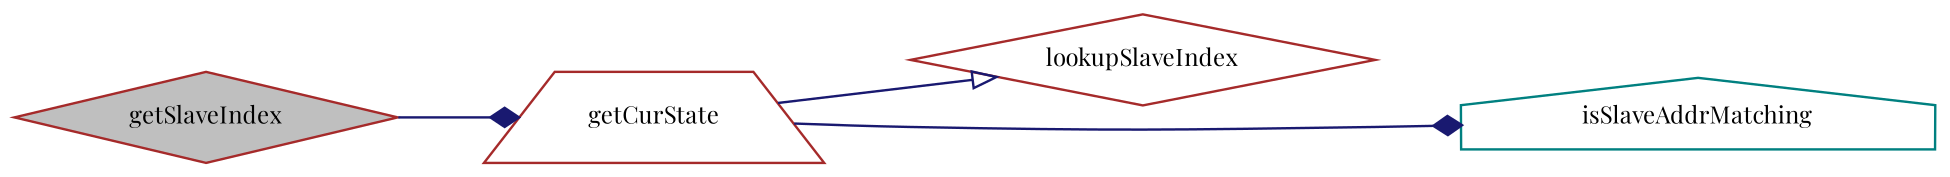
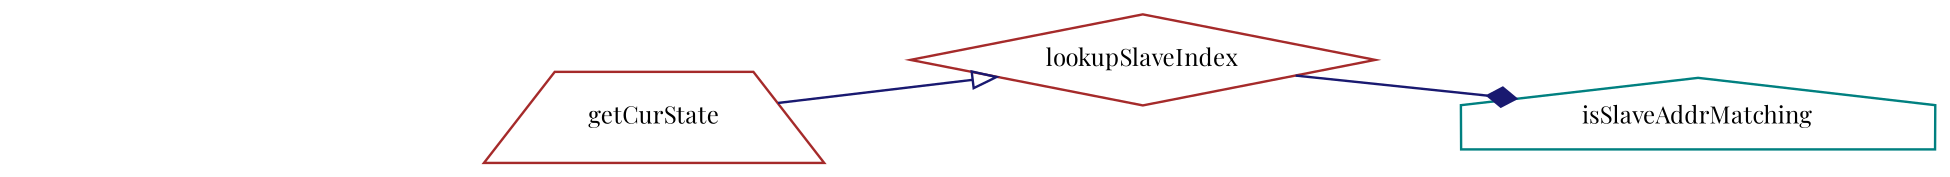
(206, 117) -> none
(1114, 130) -> (1391, 86)
